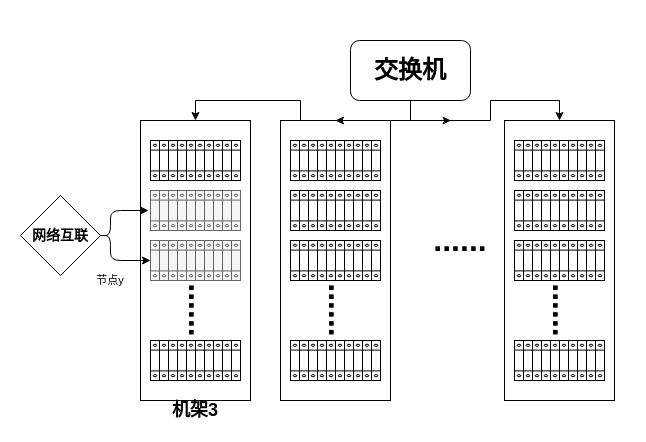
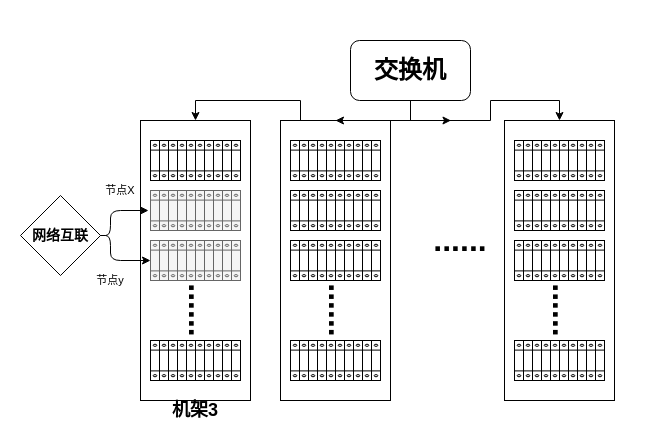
none -> (121, 191)
